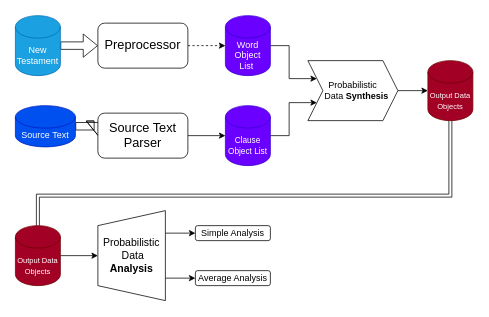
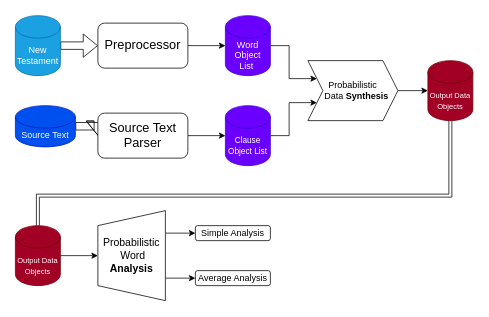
(203, 45) -> (203, 45)
(132, 255) -> (132, 255)
